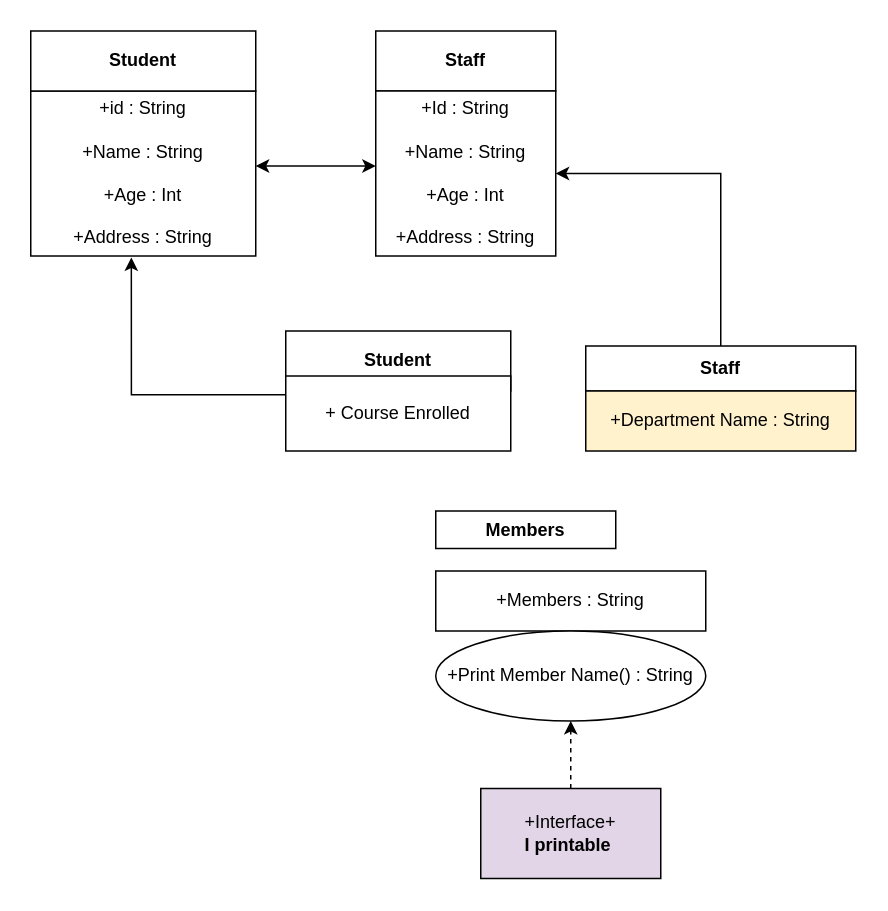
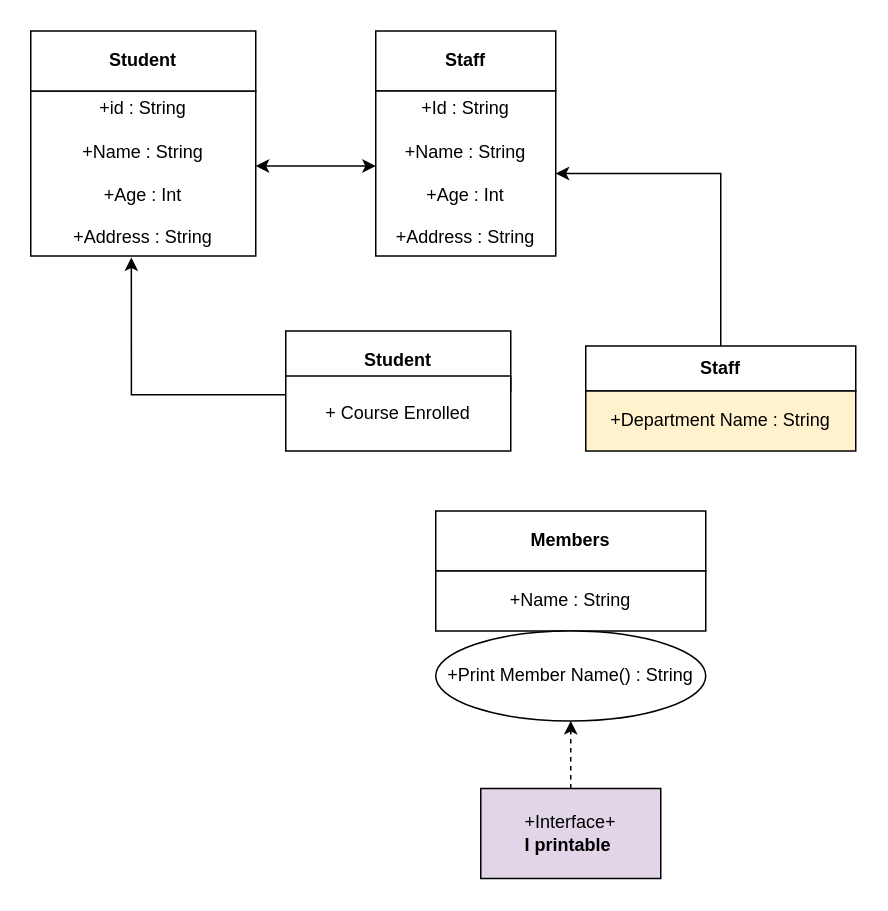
(526, 530) -> (571, 541)
(571, 601) -> (571, 601)
